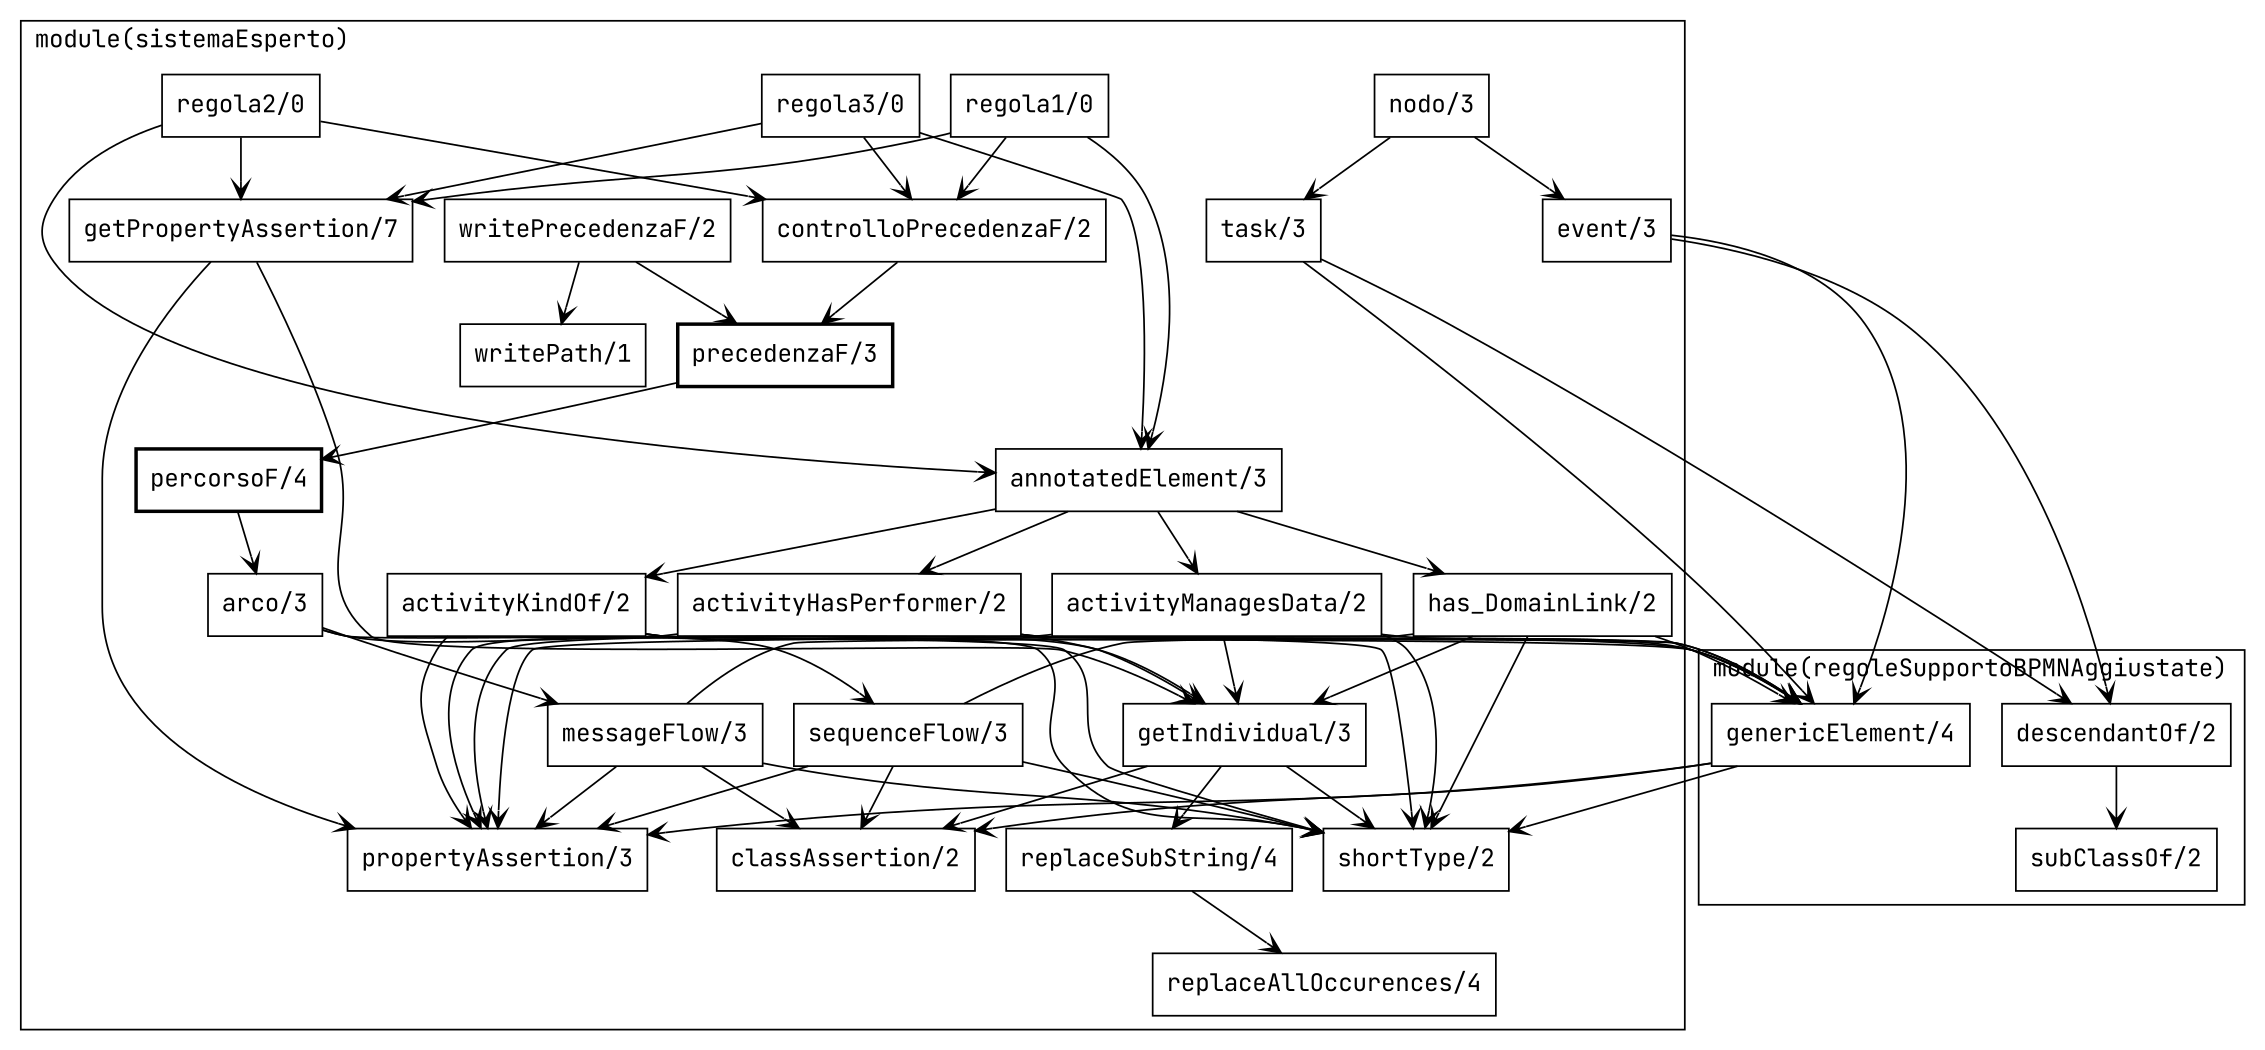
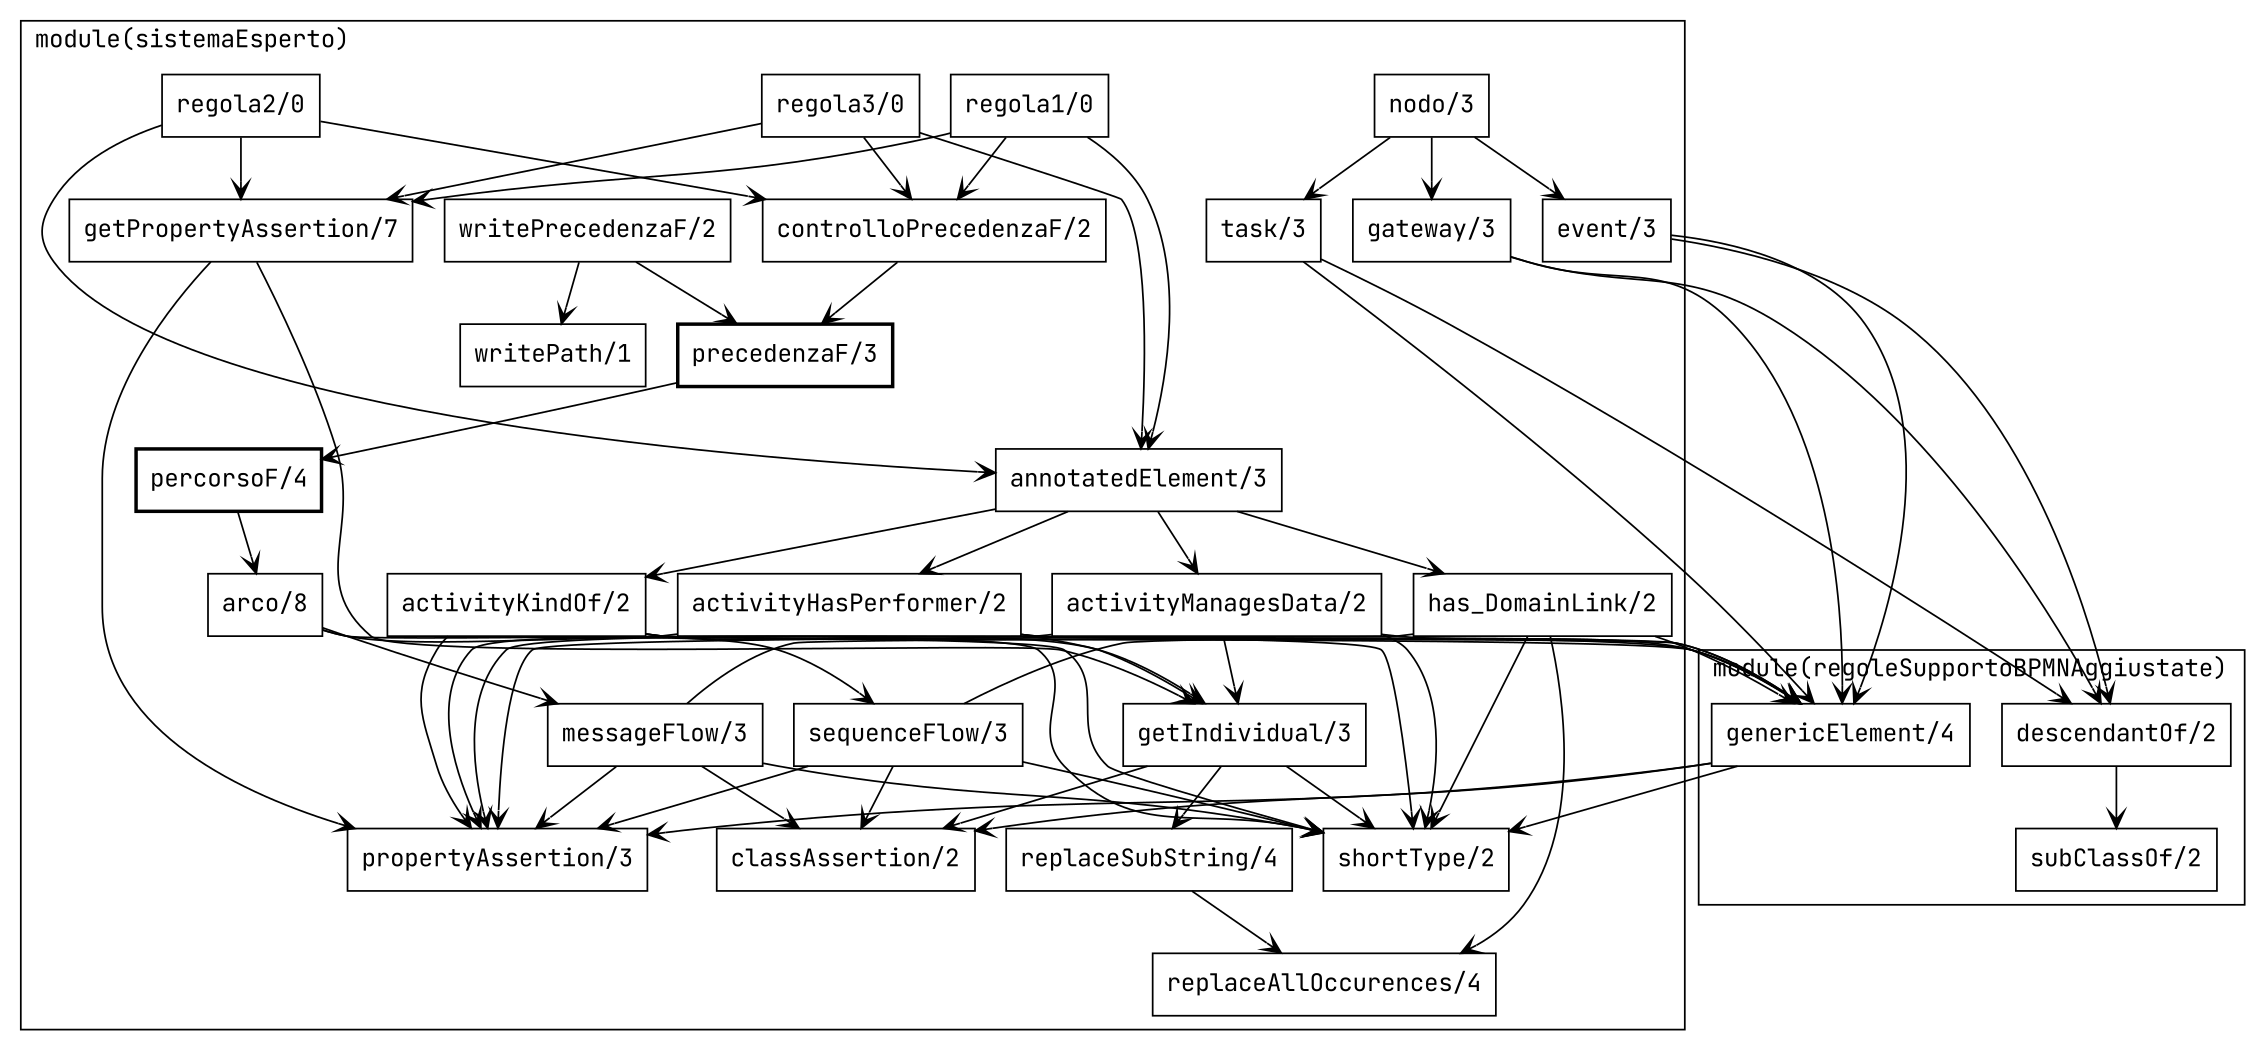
none -> (1432, 231)
(265, 605) -> (265, 605)
(1401, 667) -> (1561, 805)
